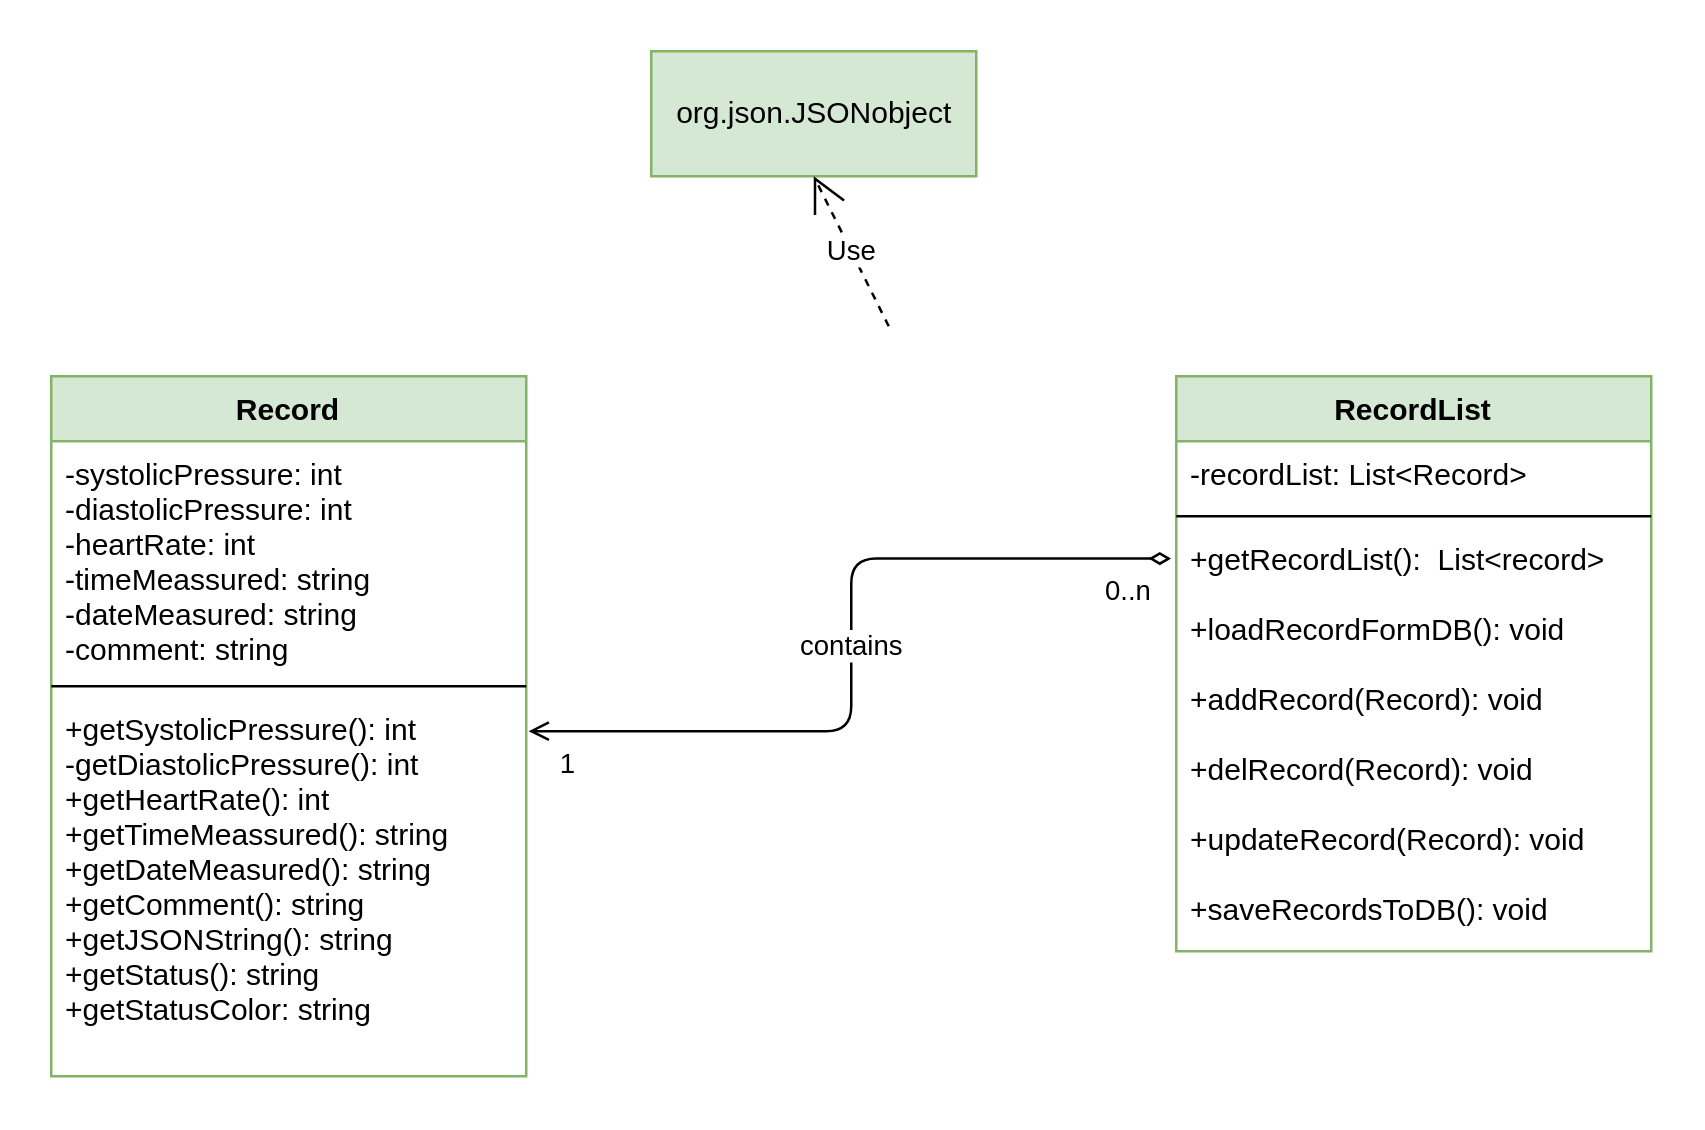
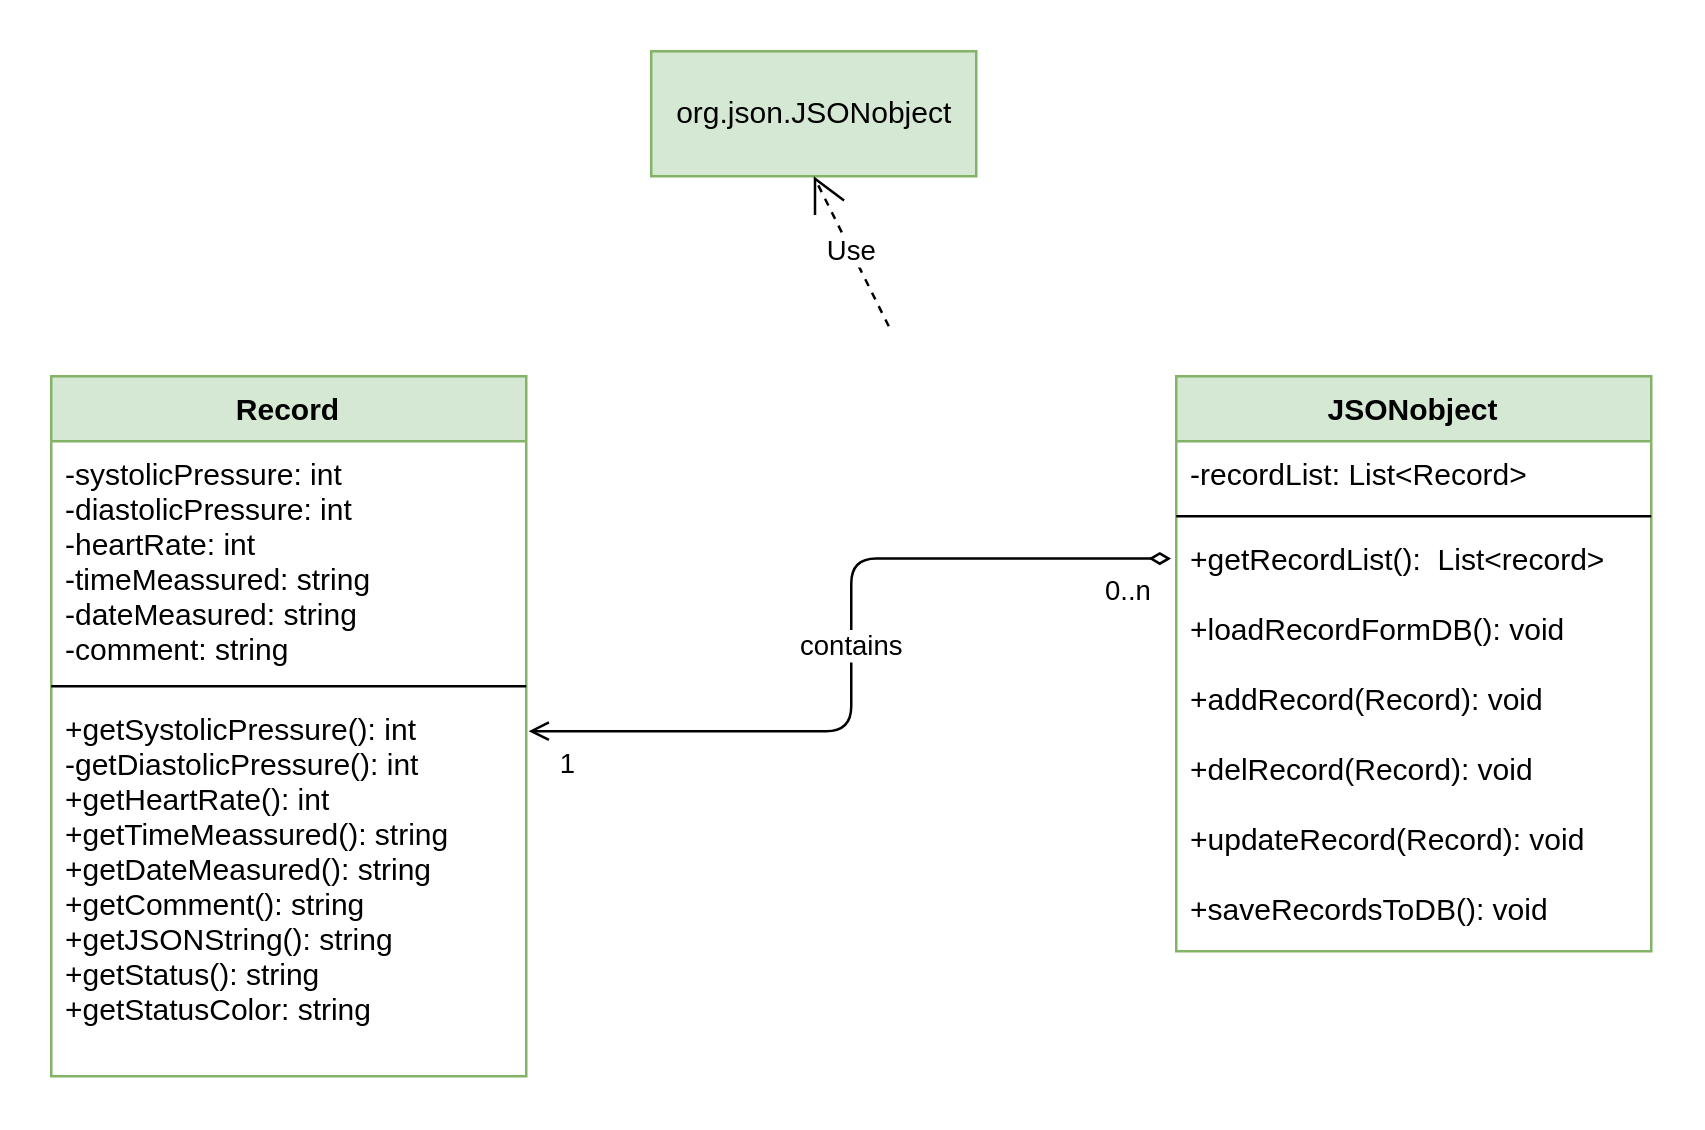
(1413, 410) -> (1413, 410)
